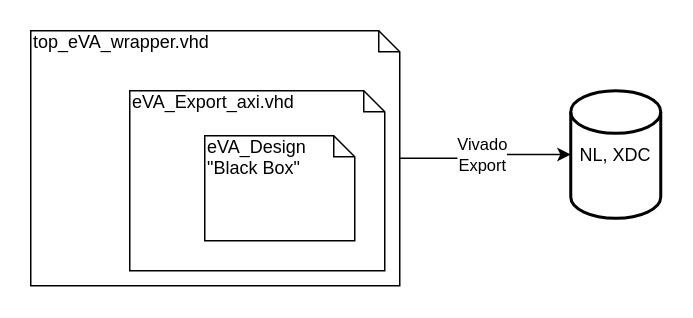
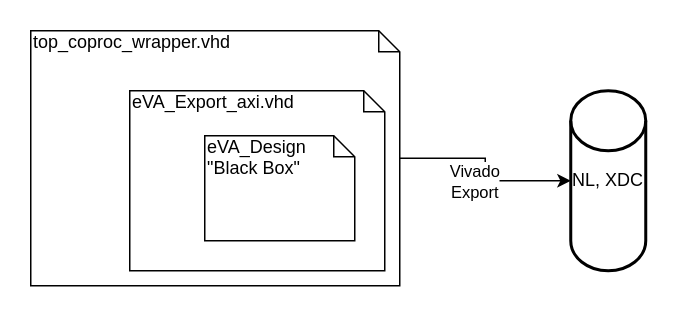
(127, 43) -> (142, 43)
(616, 155) -> (608, 181)
